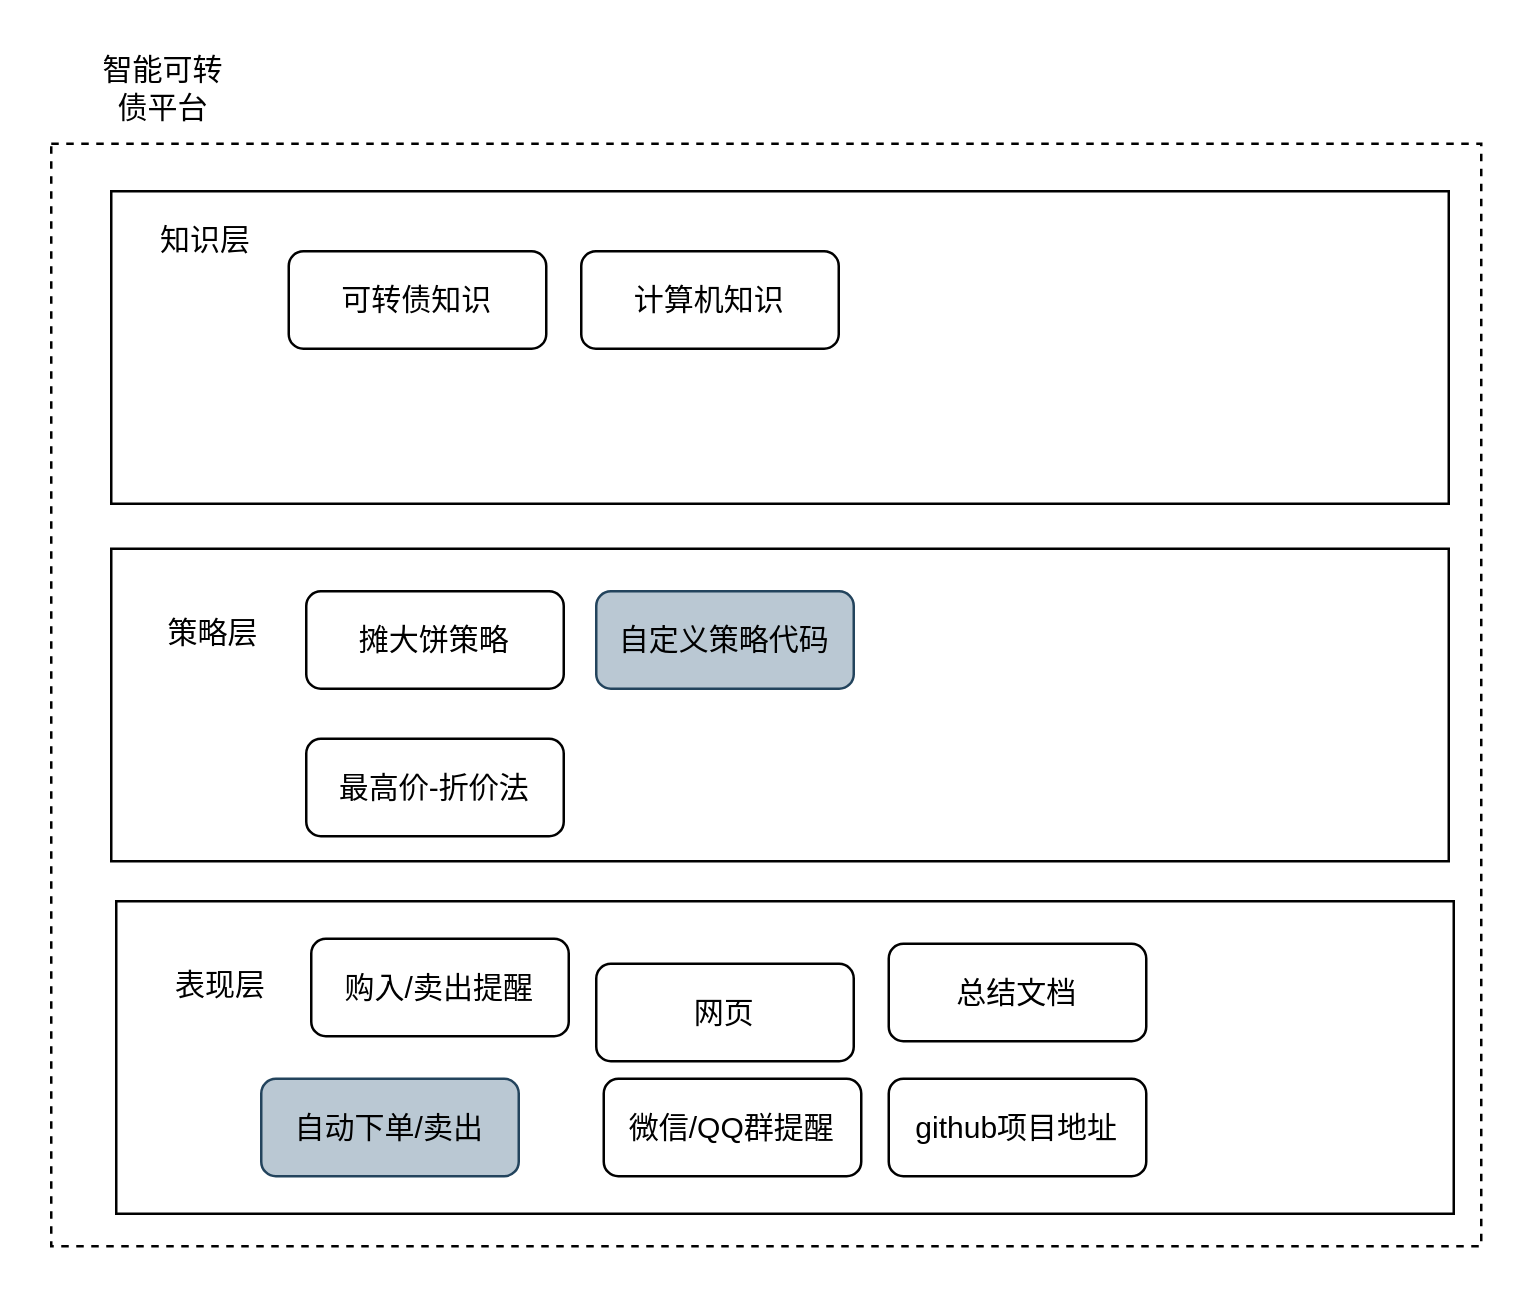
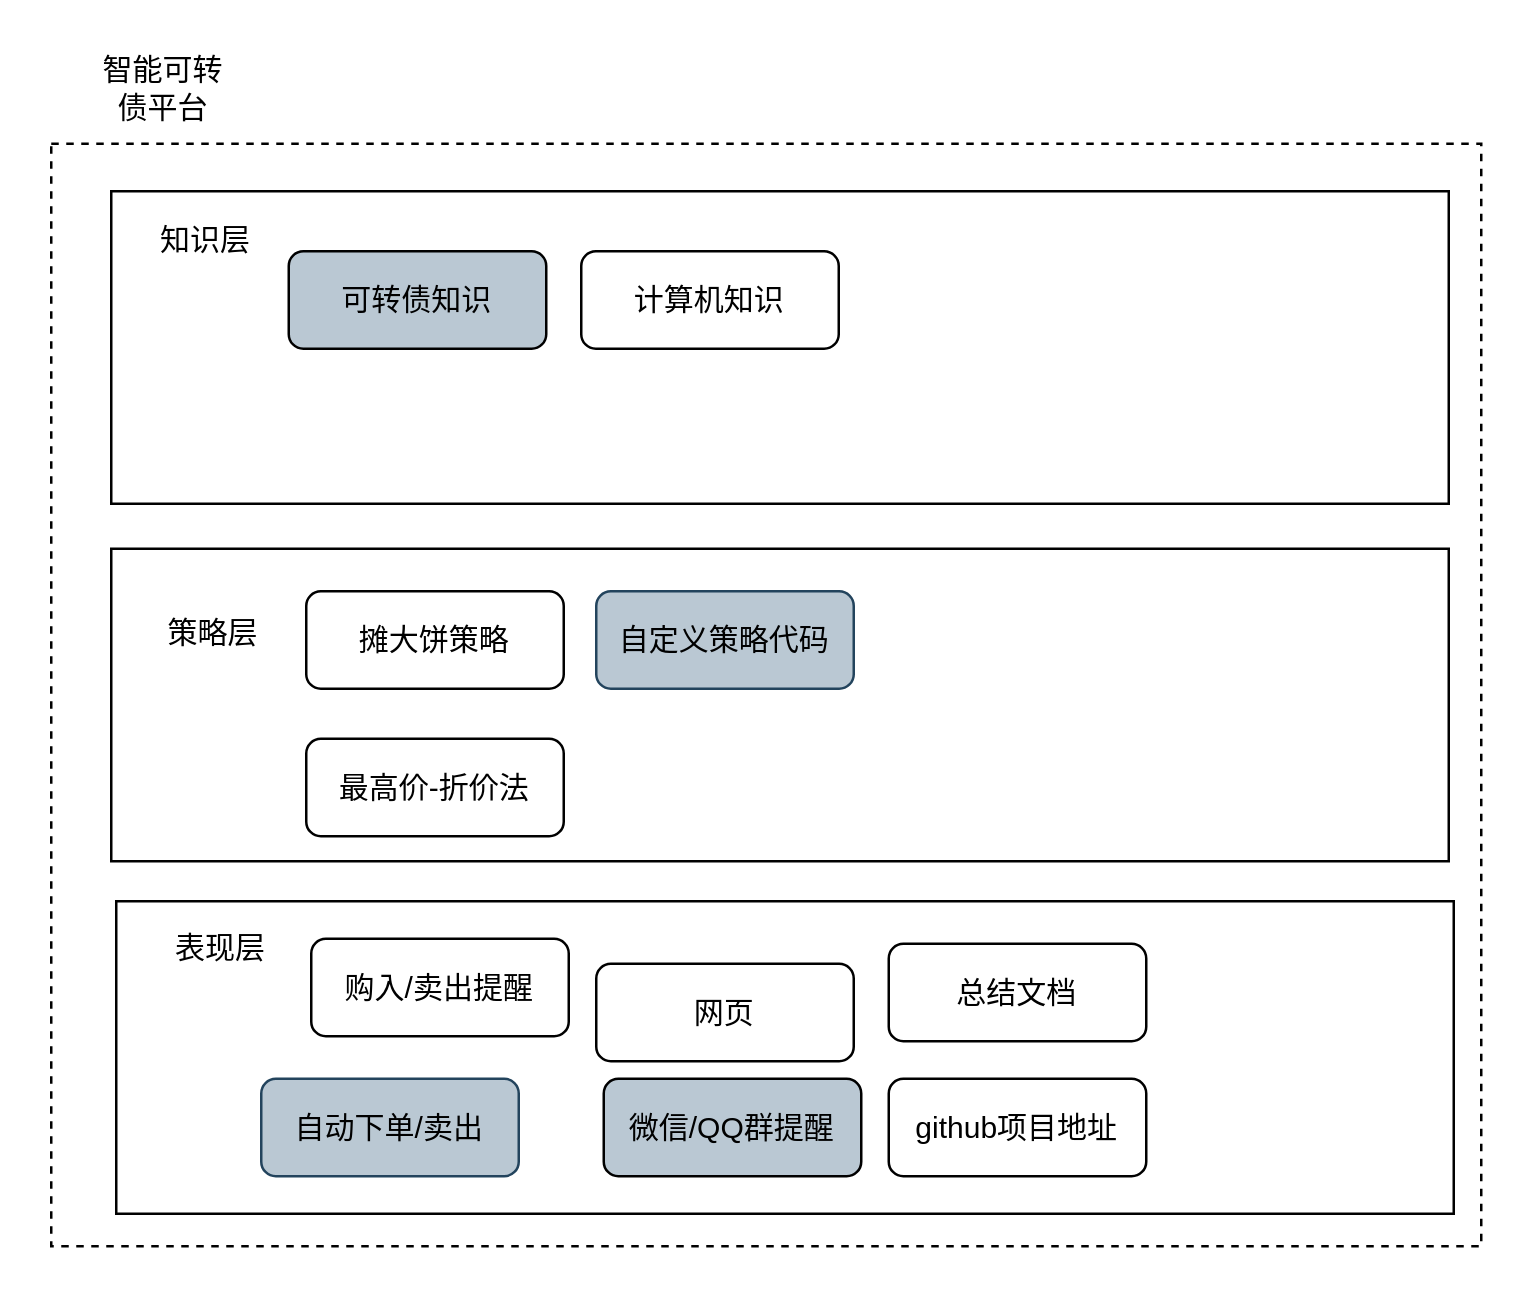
(418, 300) -> (418, 300)
(221, 986) -> (221, 949)
(733, 1128) -> (733, 1128)
